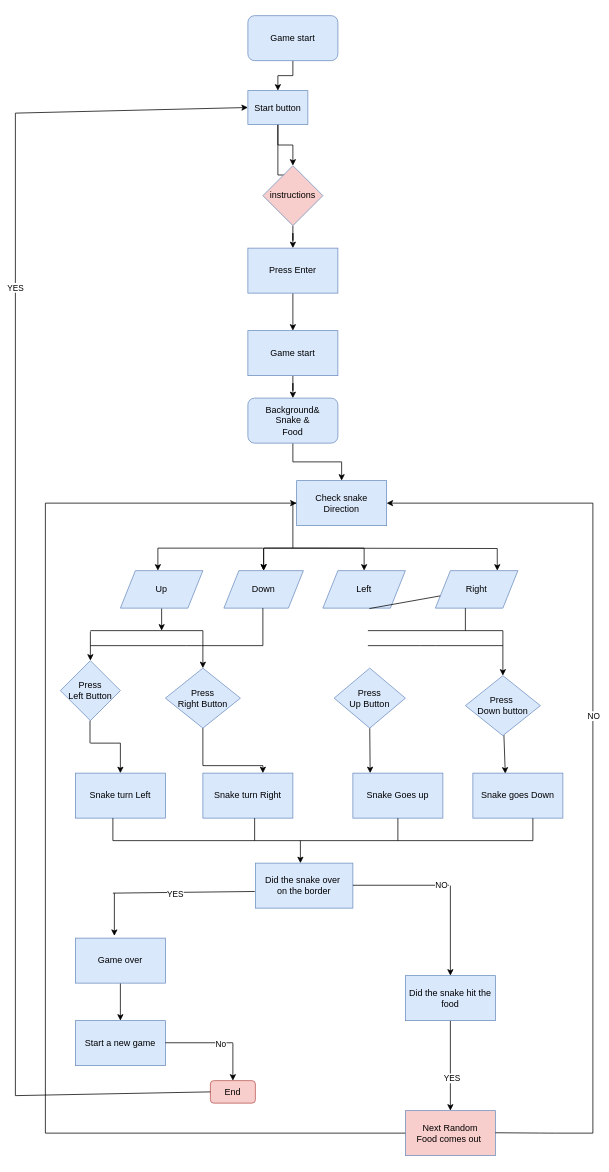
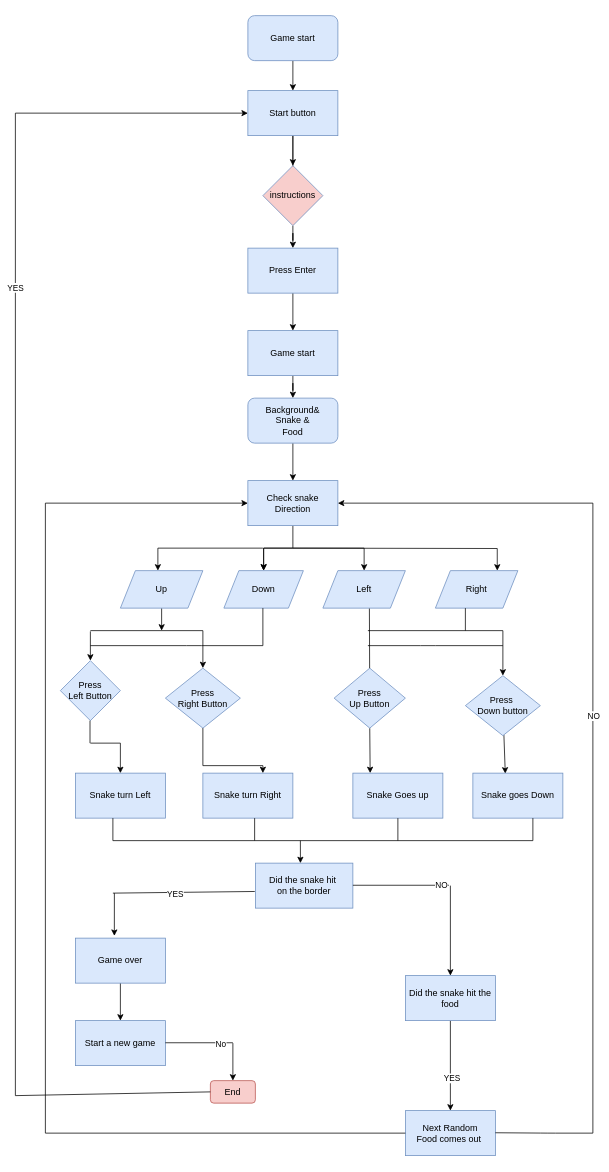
(278, 107) -> (293, 113)
(342, 503) -> (293, 503)
(404, 602) -> (370, 638)
(304, 885) -> (304, 885)
(450, 1133) -> (450, 1133)
